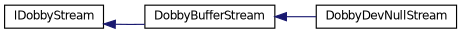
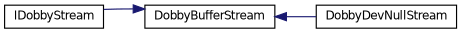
(130, 24) -> (118, 9)
